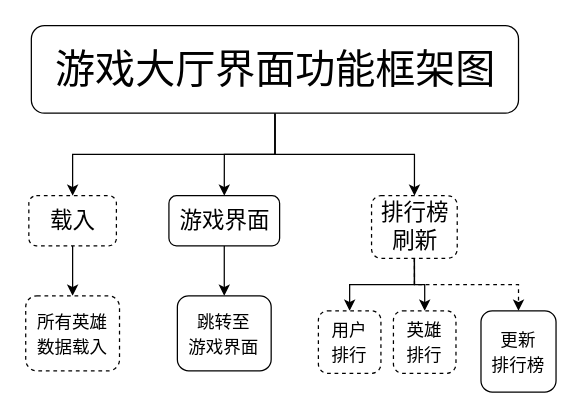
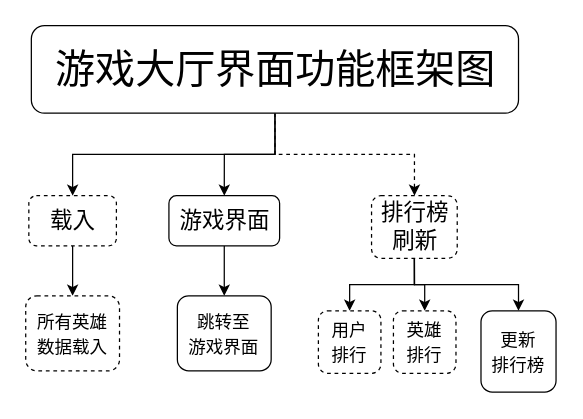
(360, 154) -> (360, 154)
(482, 284) -> (482, 284)
